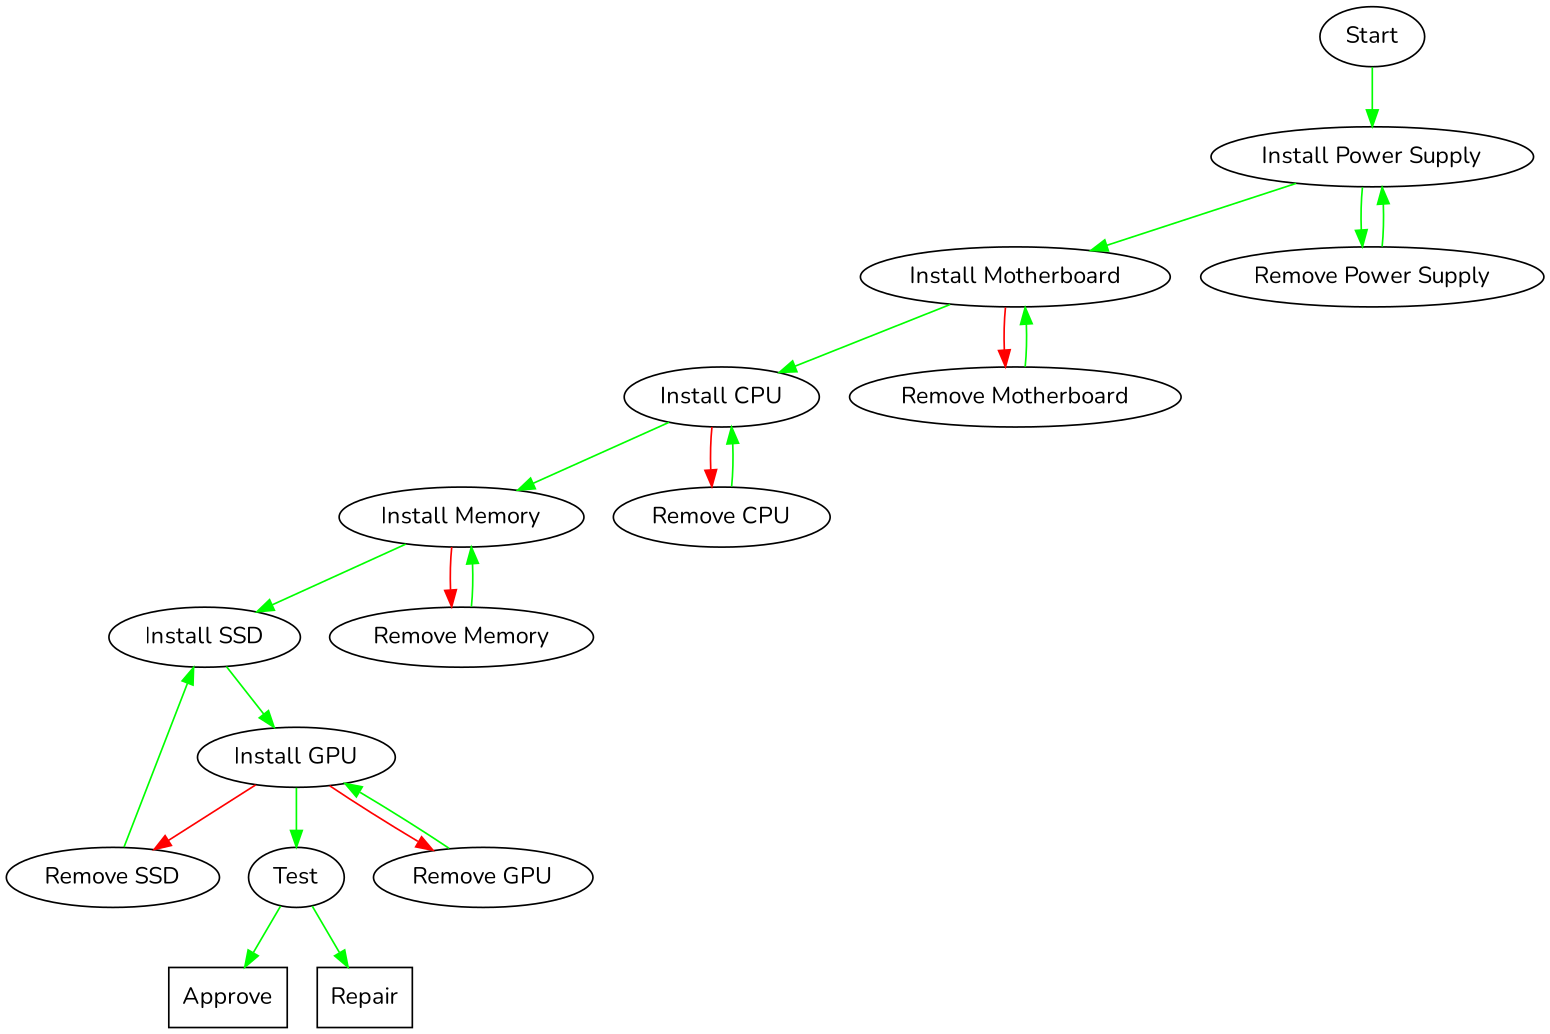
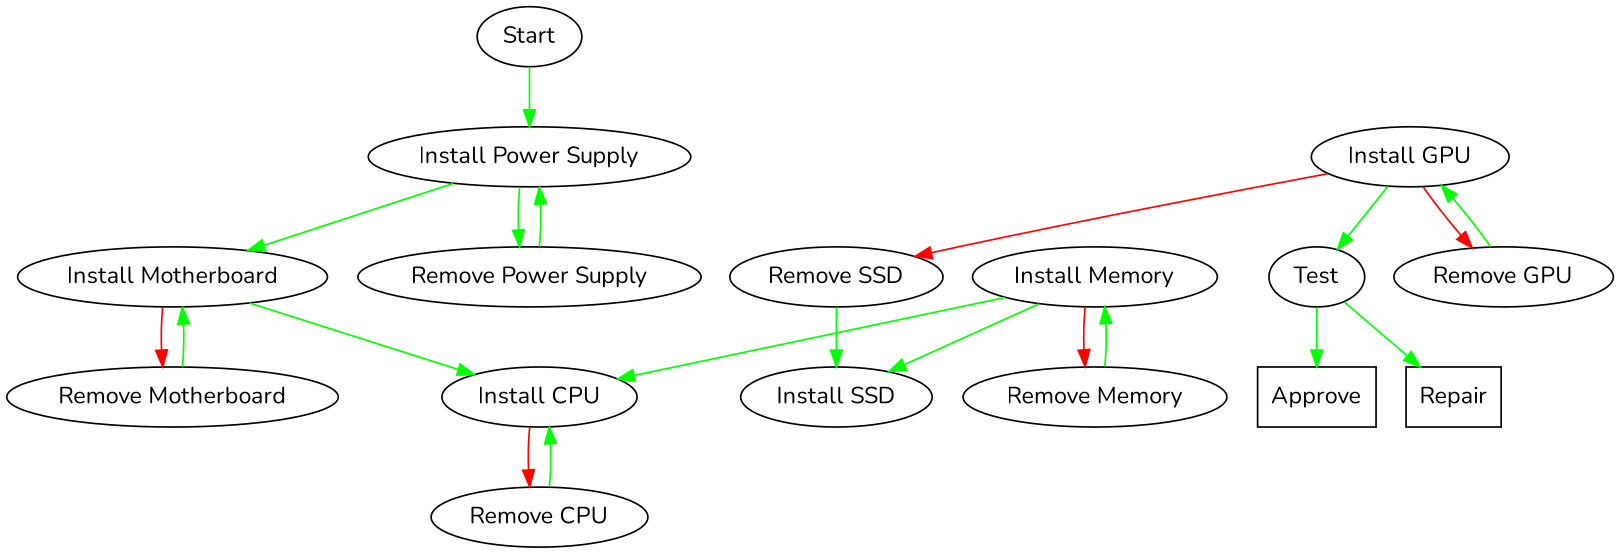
(601, 453) -> (820, 336)
(245, 690) -> none
